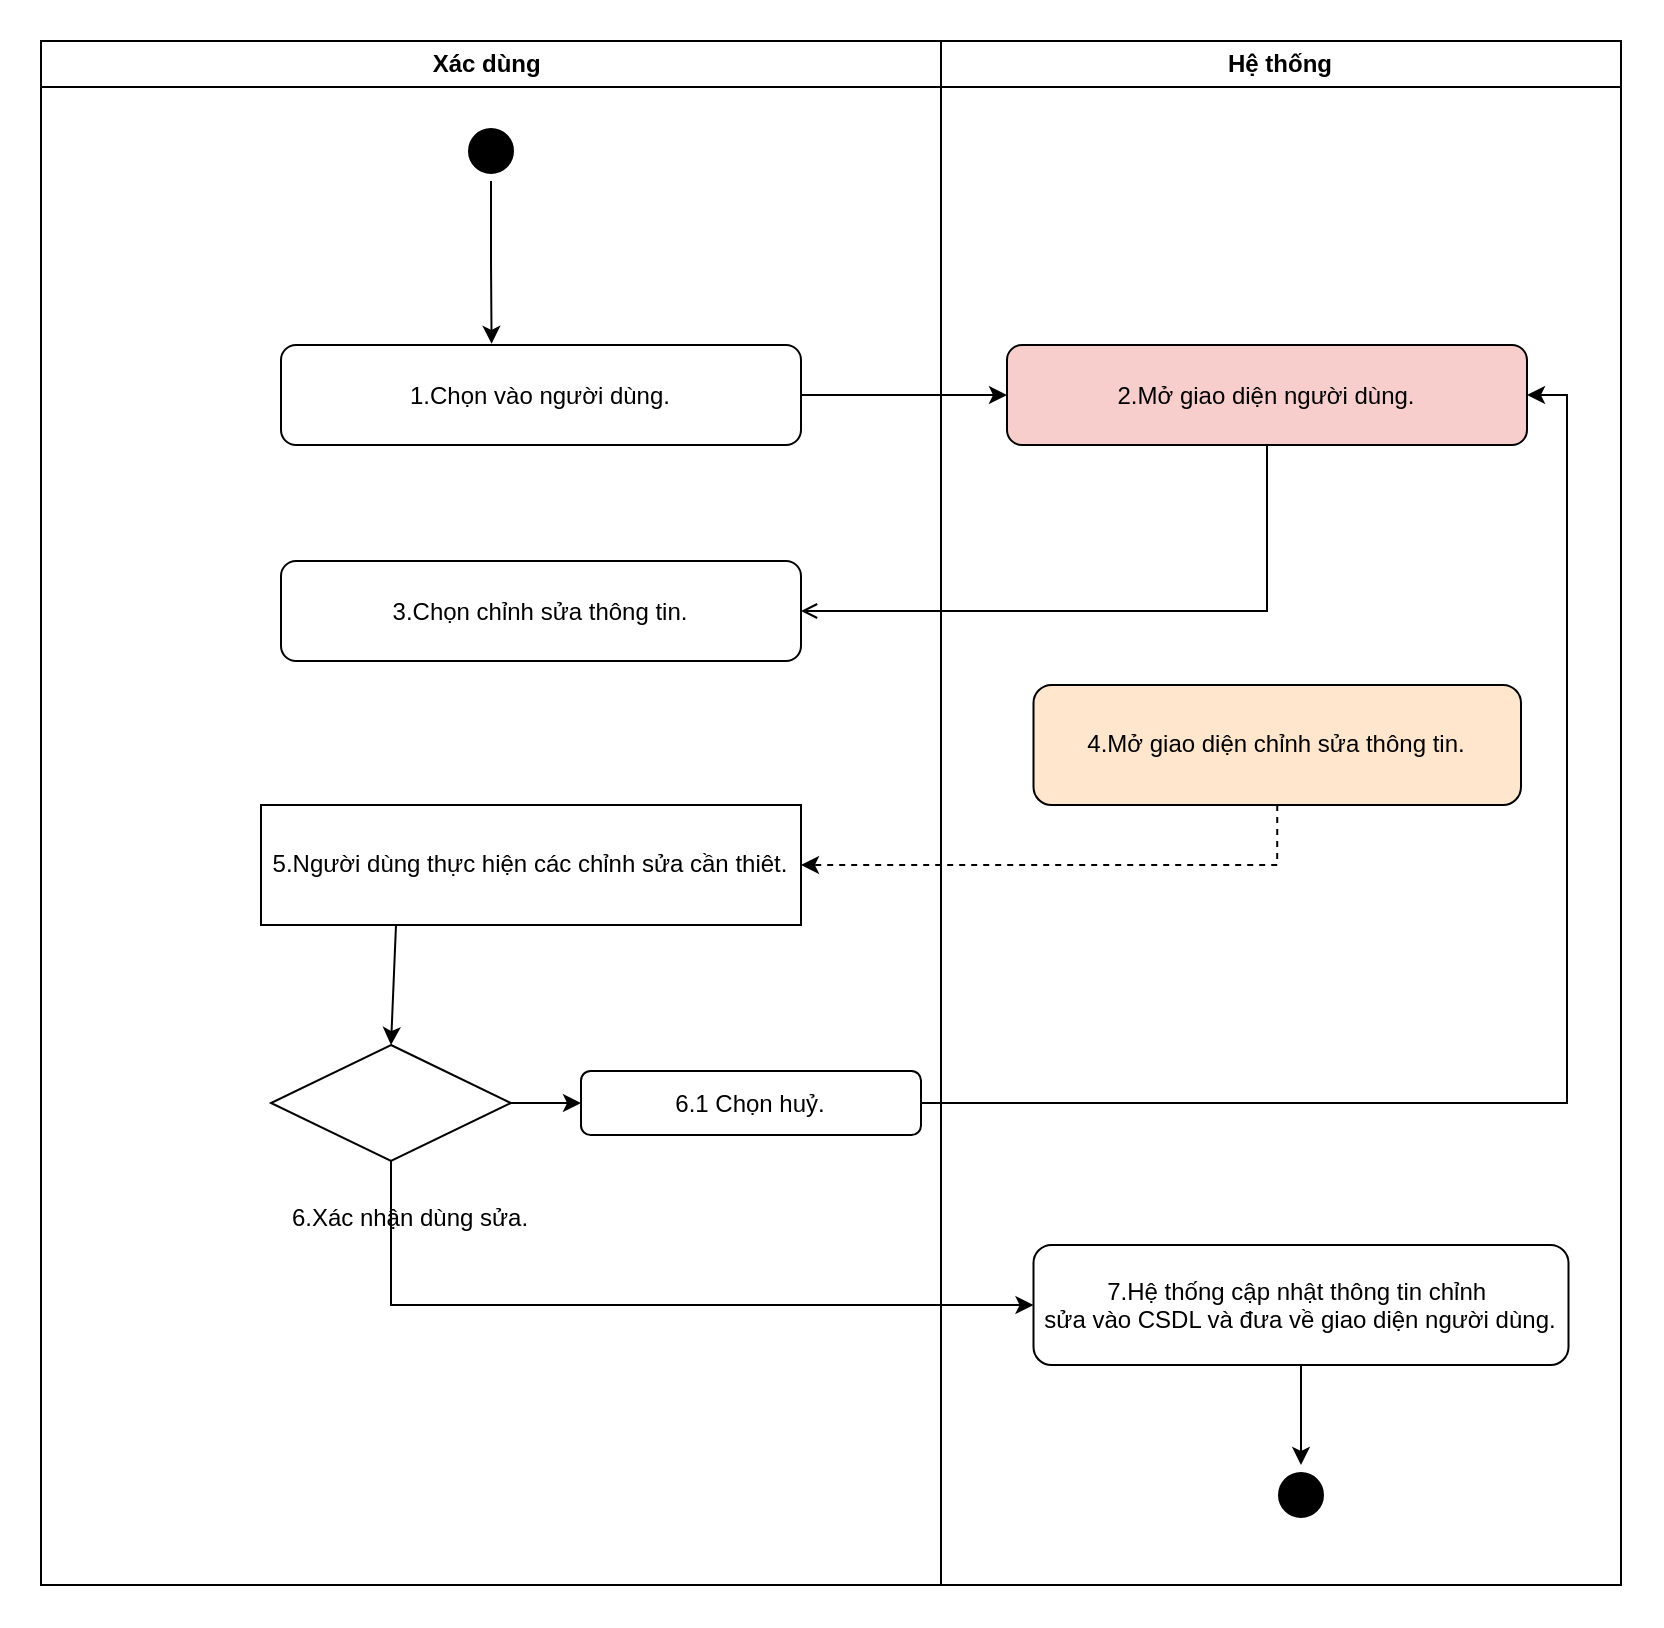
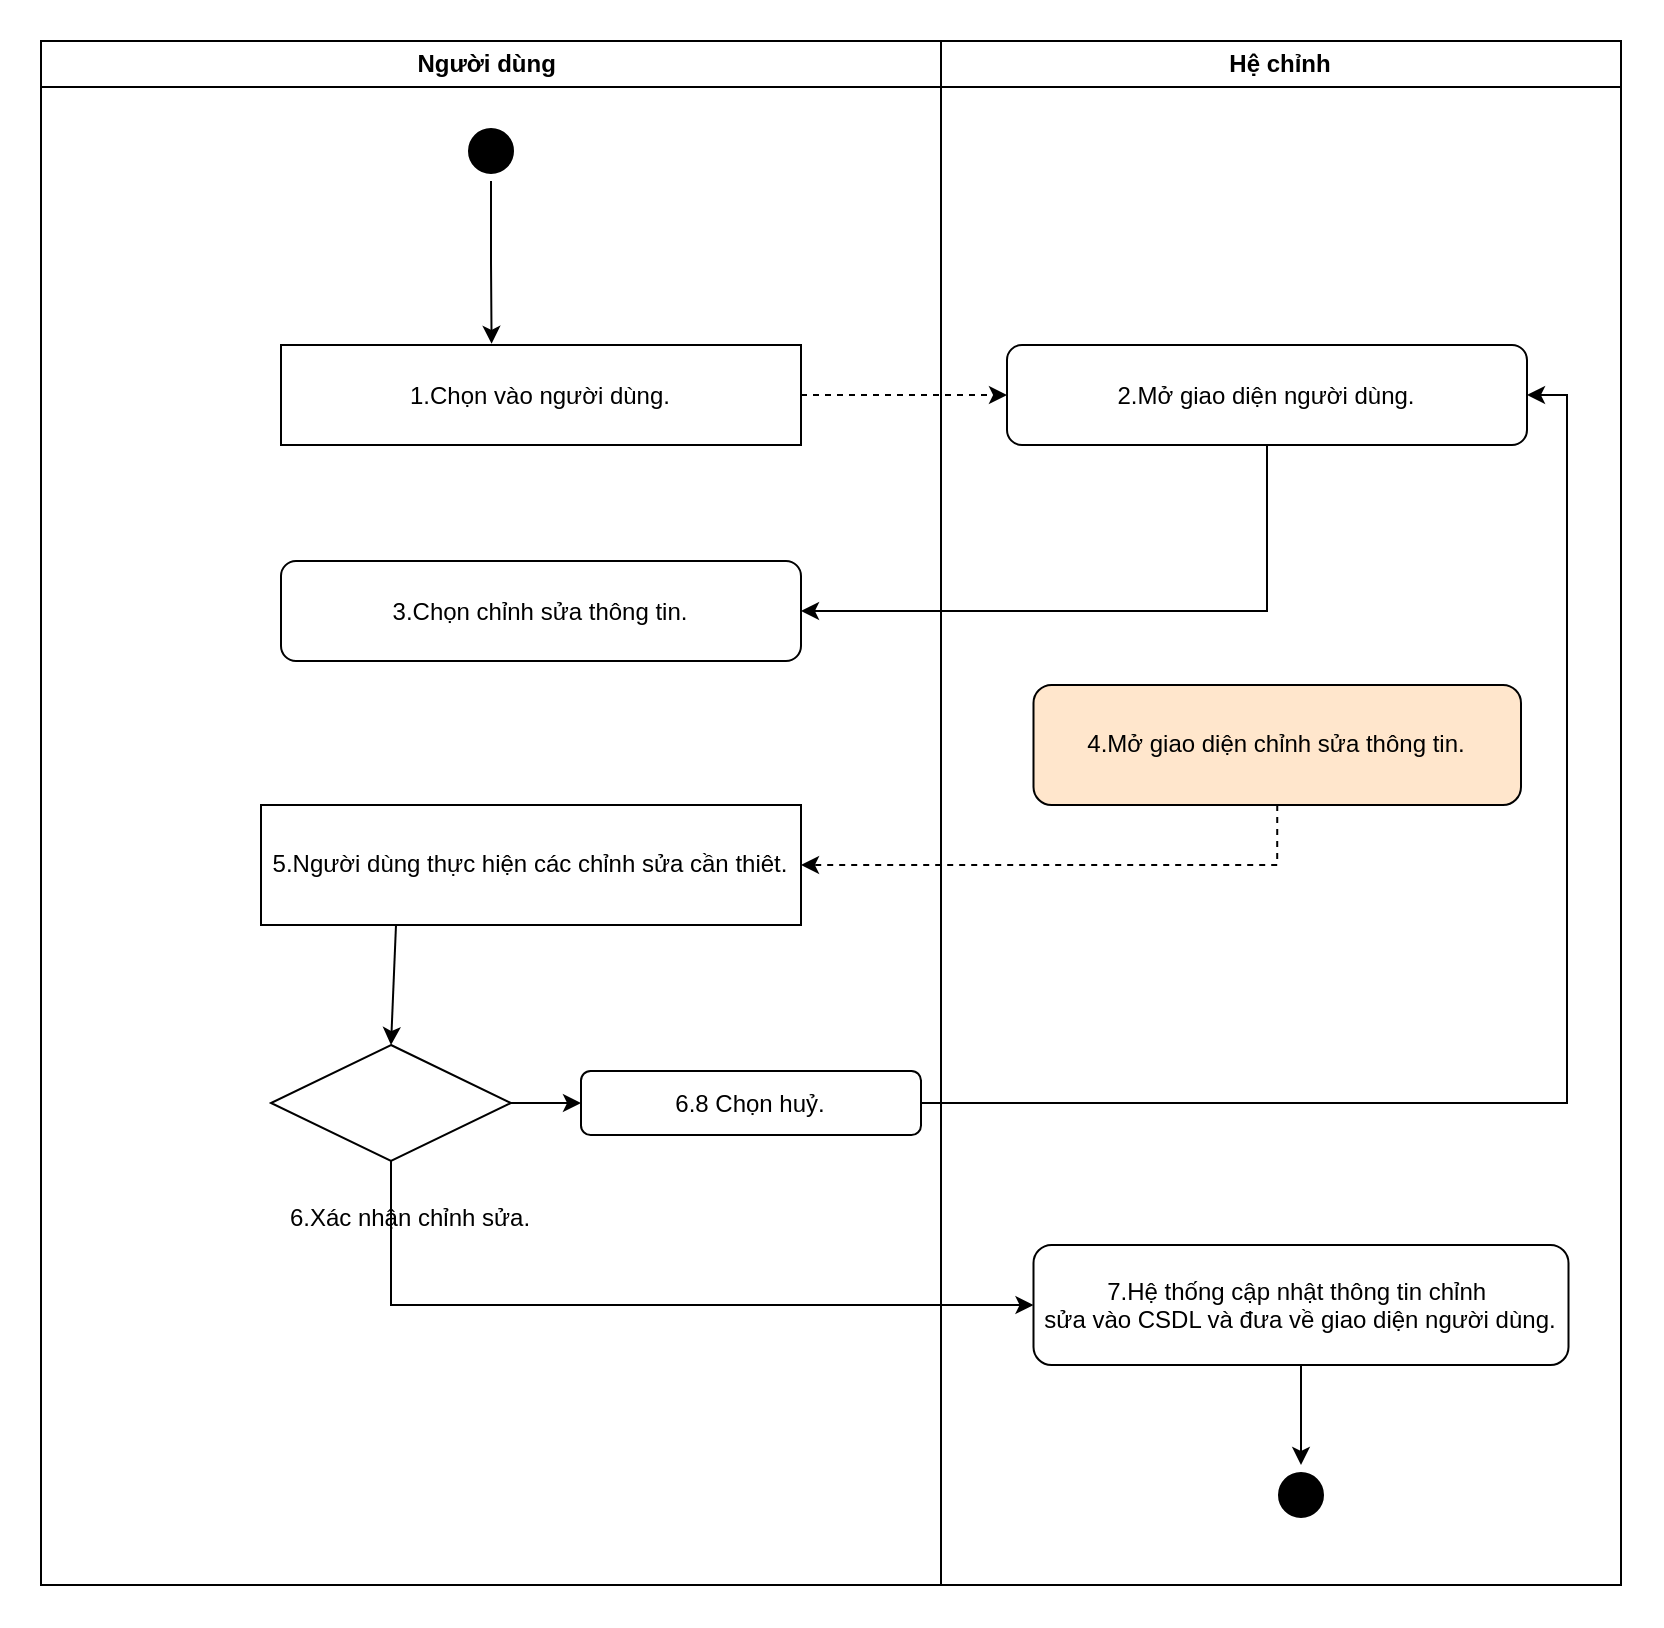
(491, 65) -> (491, 65)
(1281, 65) -> (1281, 65)
(541, 395) -> (541, 395)
(871, 395) -> (871, 395)
(1267, 395) -> (1267, 395)
(812, 611) -> (816, 611)
(750, 1104) -> (750, 1104)
(411, 1219) -> (411, 1219)
